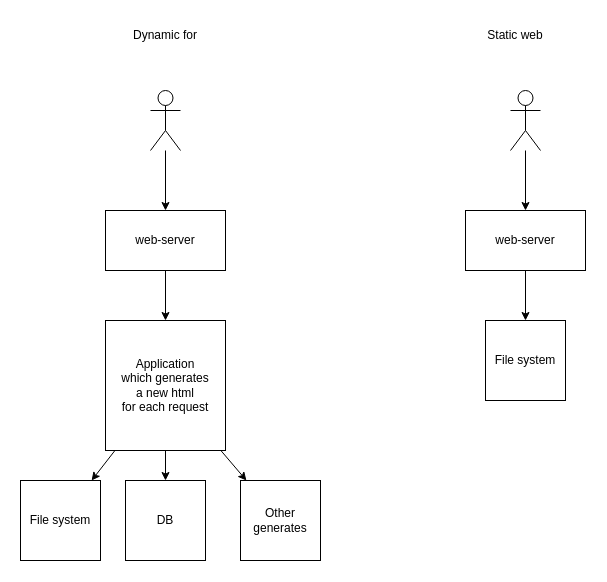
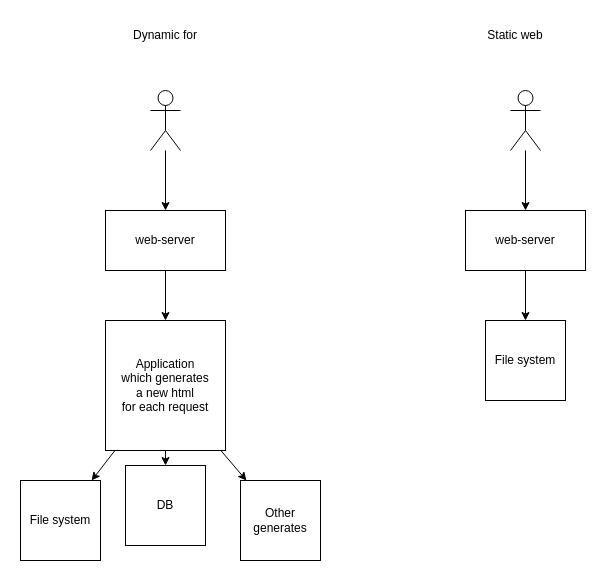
(166, 521) -> (166, 506)
